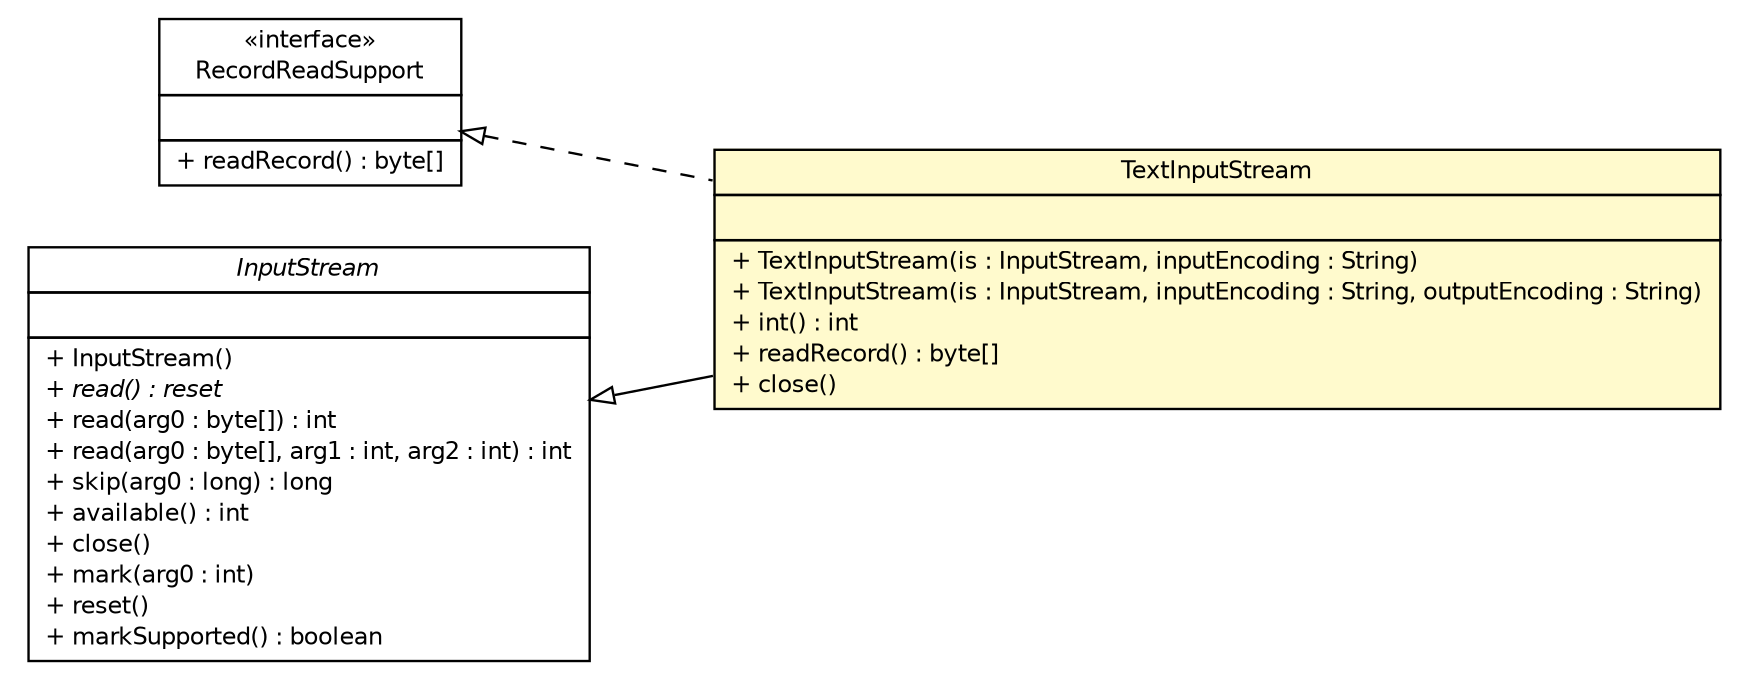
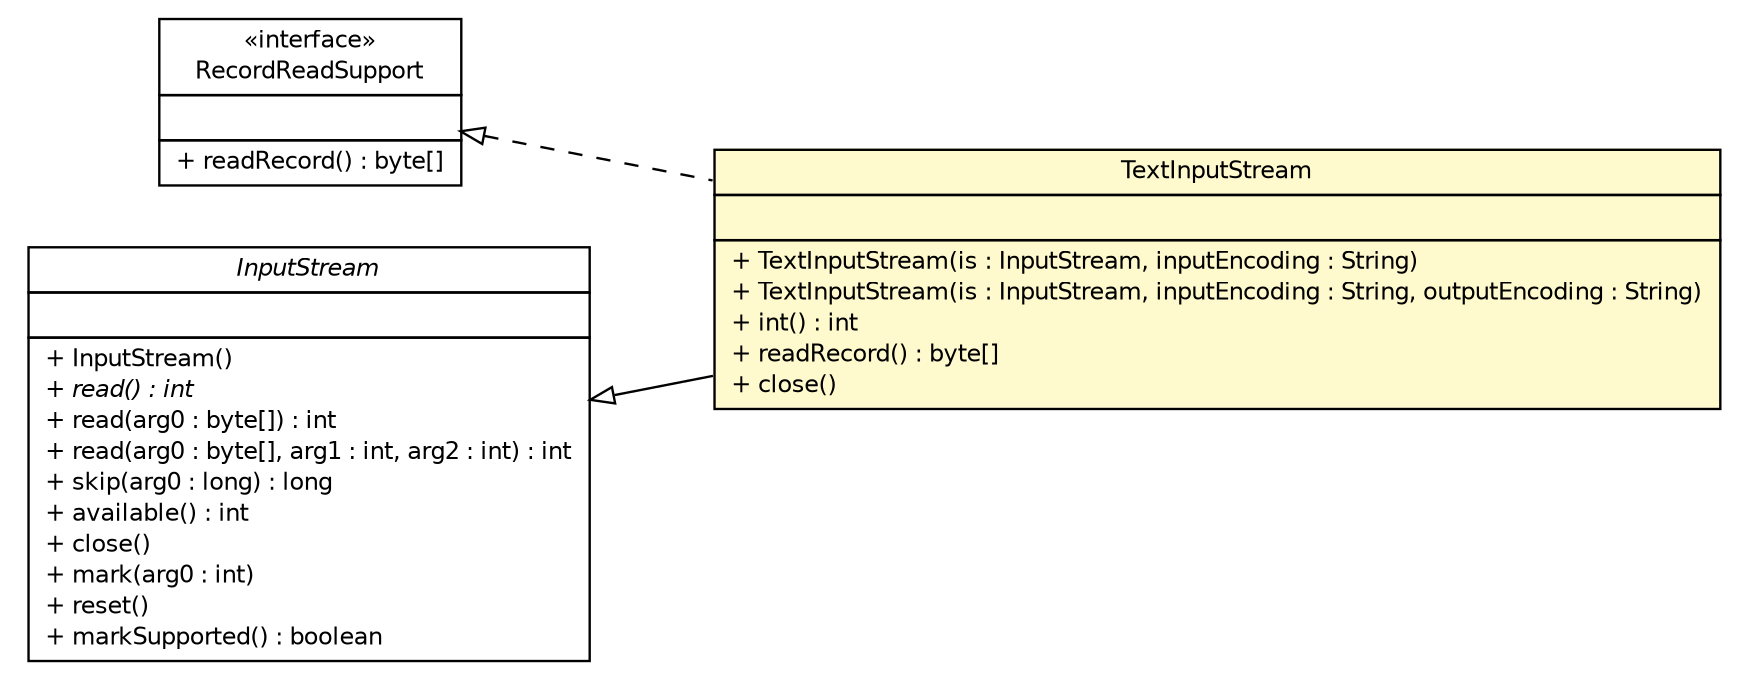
(134, 390) -> (120, 390)
